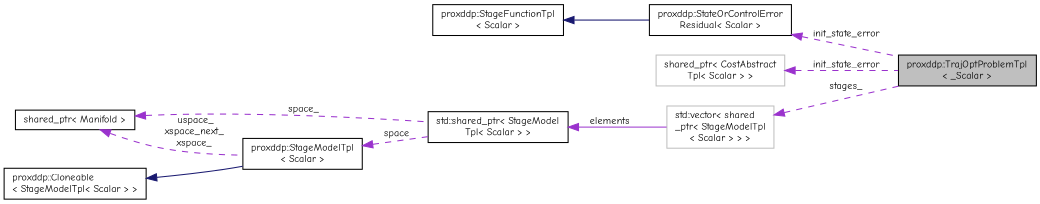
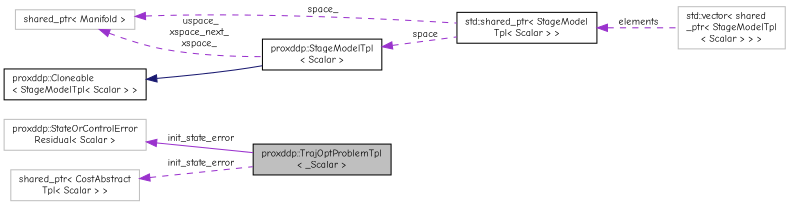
(498, 20) -> none
(720, 20) -> (75, 135)
(850, 47) -> (205, 148)
(842, 99) -> none
(75, 120) -> (75, 20)
(623, 127) -> (643, 28)
